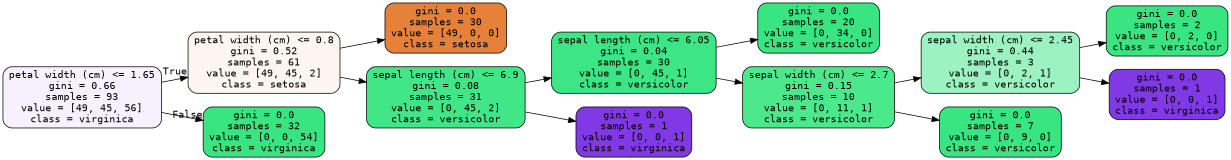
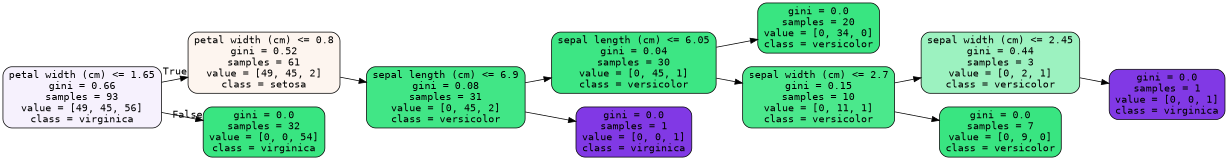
(446, 28) -> none
(1167, 31) -> none
